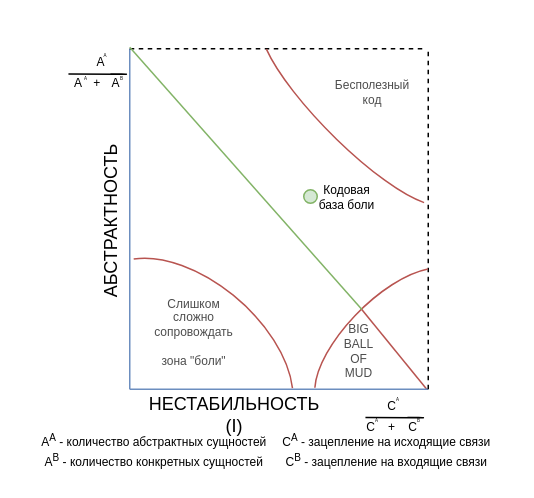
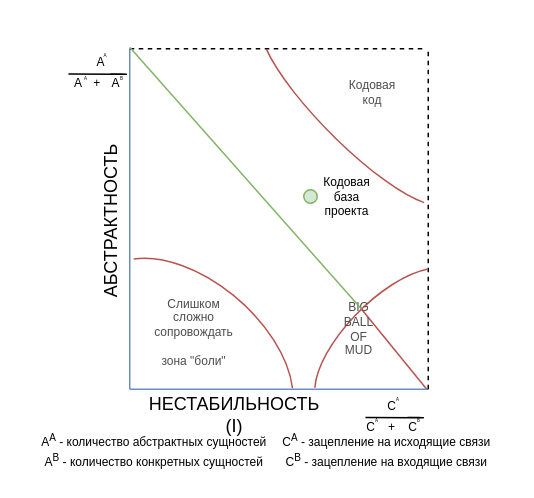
(373, 92) -> (373, 92)
(347, 197) -> (347, 197)
(359, 351) -> (359, 329)
